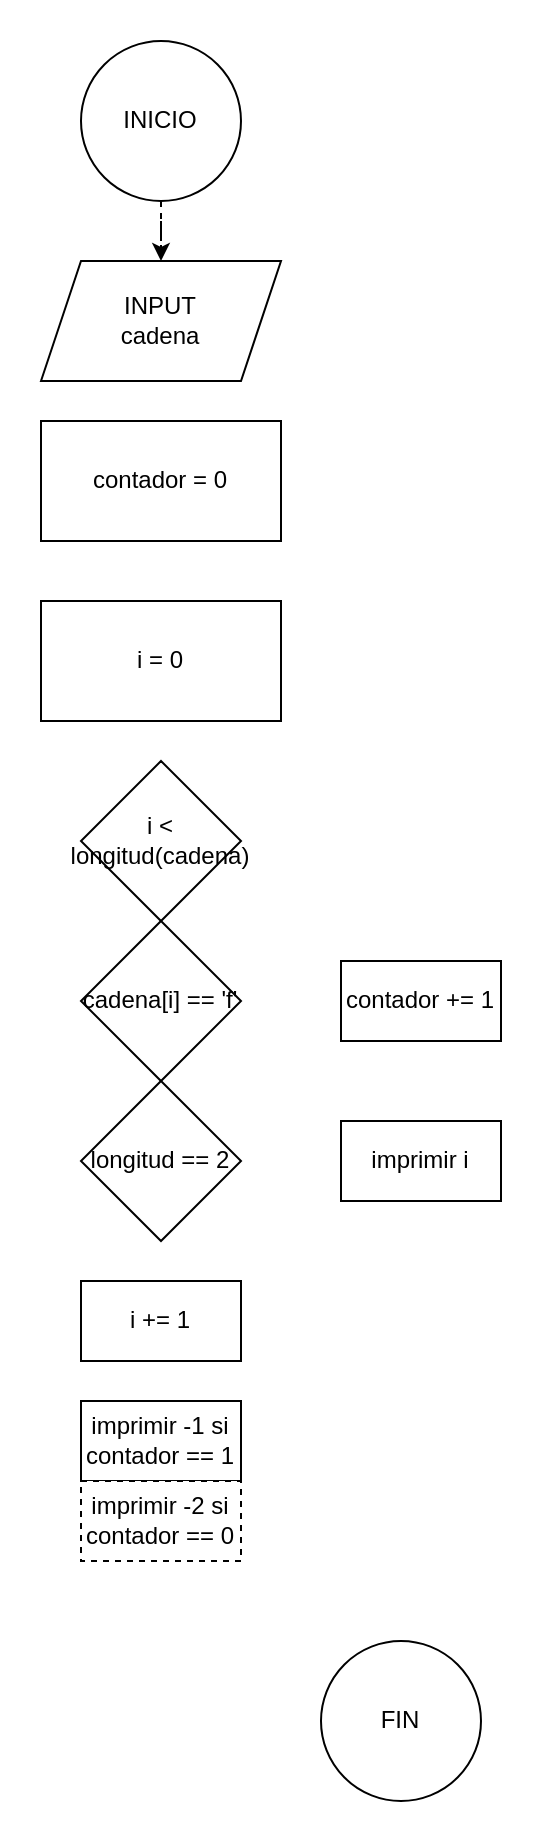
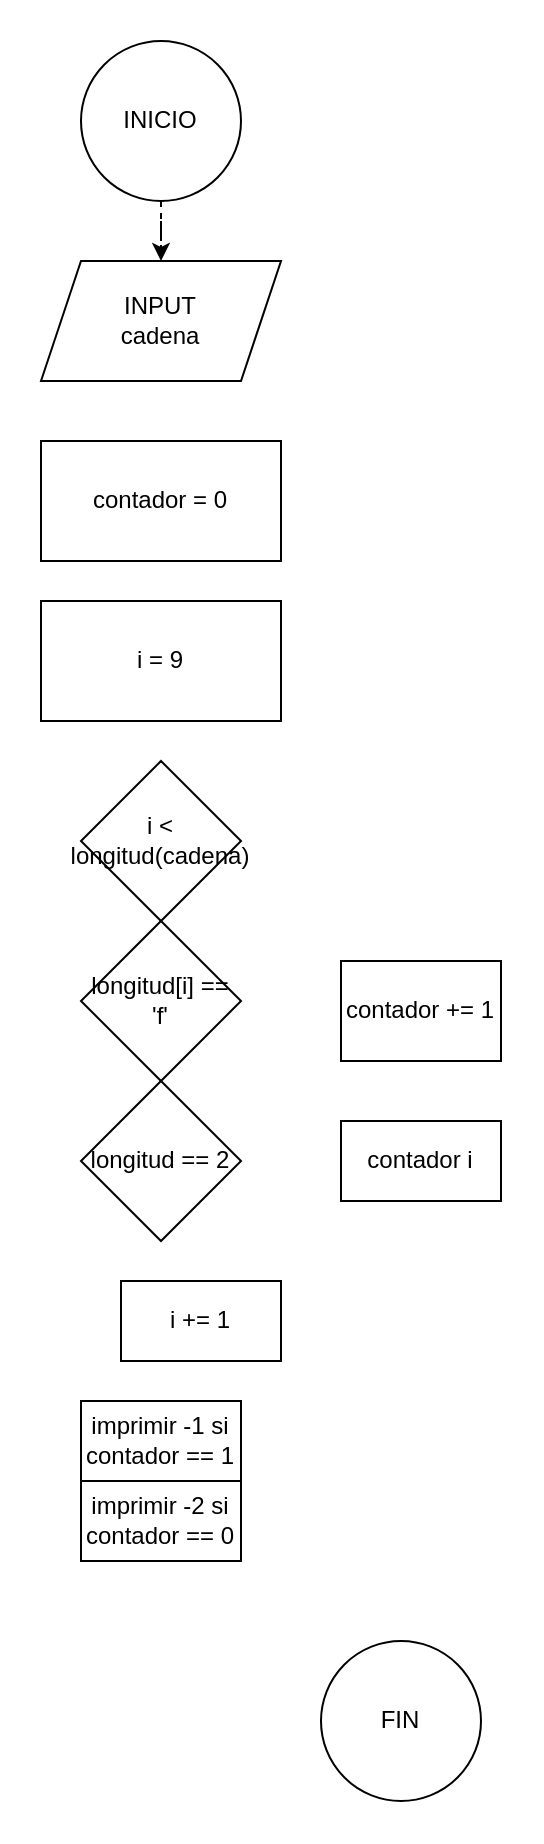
(161, 481) -> (161, 501)
(161, 661) -> (161, 661)
(161, 1001) -> (161, 1001)
(421, 1001) -> (421, 1011)
(421, 1161) -> (421, 1161)
(161, 1321) -> (201, 1321)
(161, 1521) -> (161, 1521)
